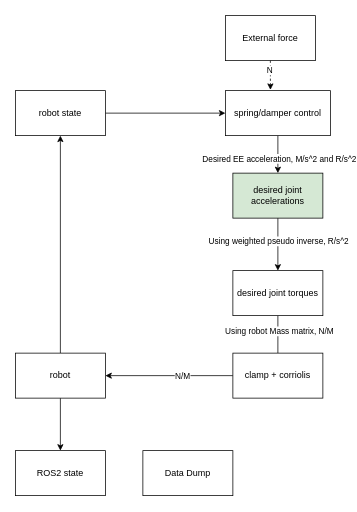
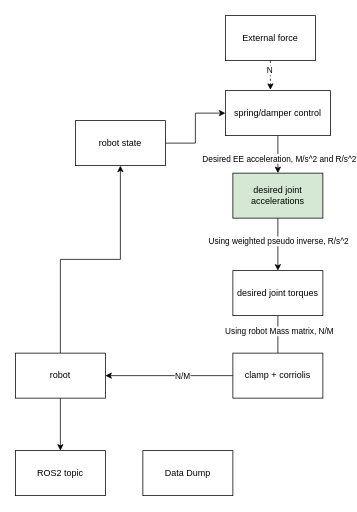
(60, 113) -> (120, 143)
(60, 473) -> (60, 473)
